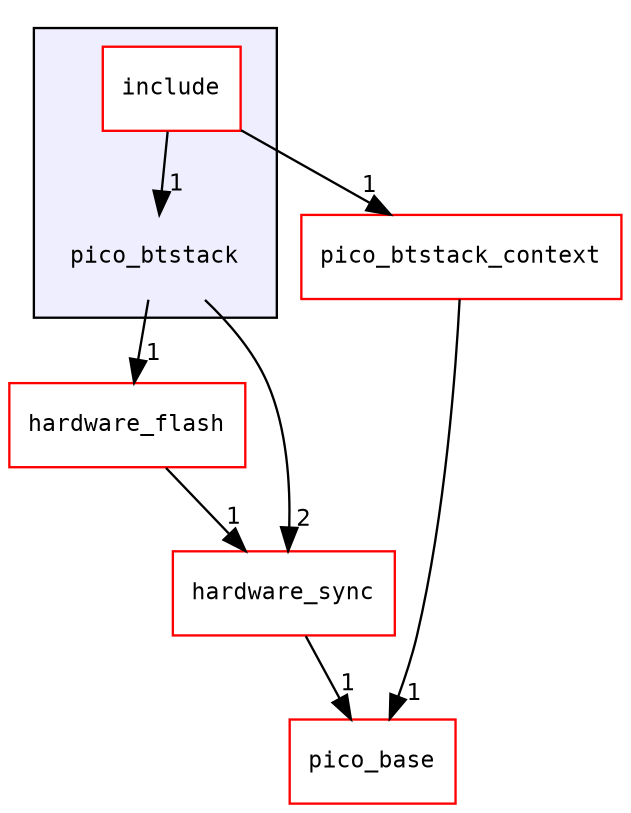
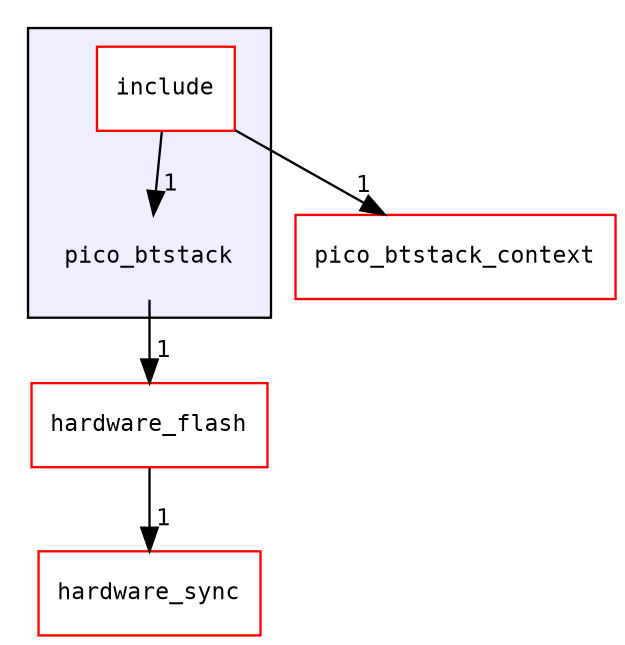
(275, 403) -> none
(373, 762) -> none
